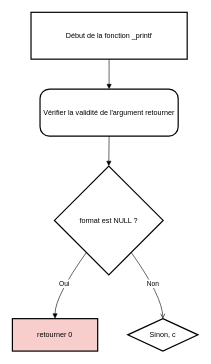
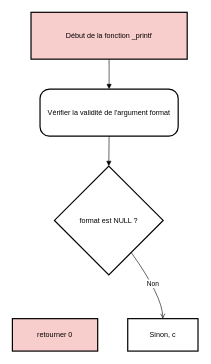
(109, 36) -> (109, 36)
(109, 113) -> (109, 113)
(68, 280) -> none
(163, 335) -> (163, 335)
